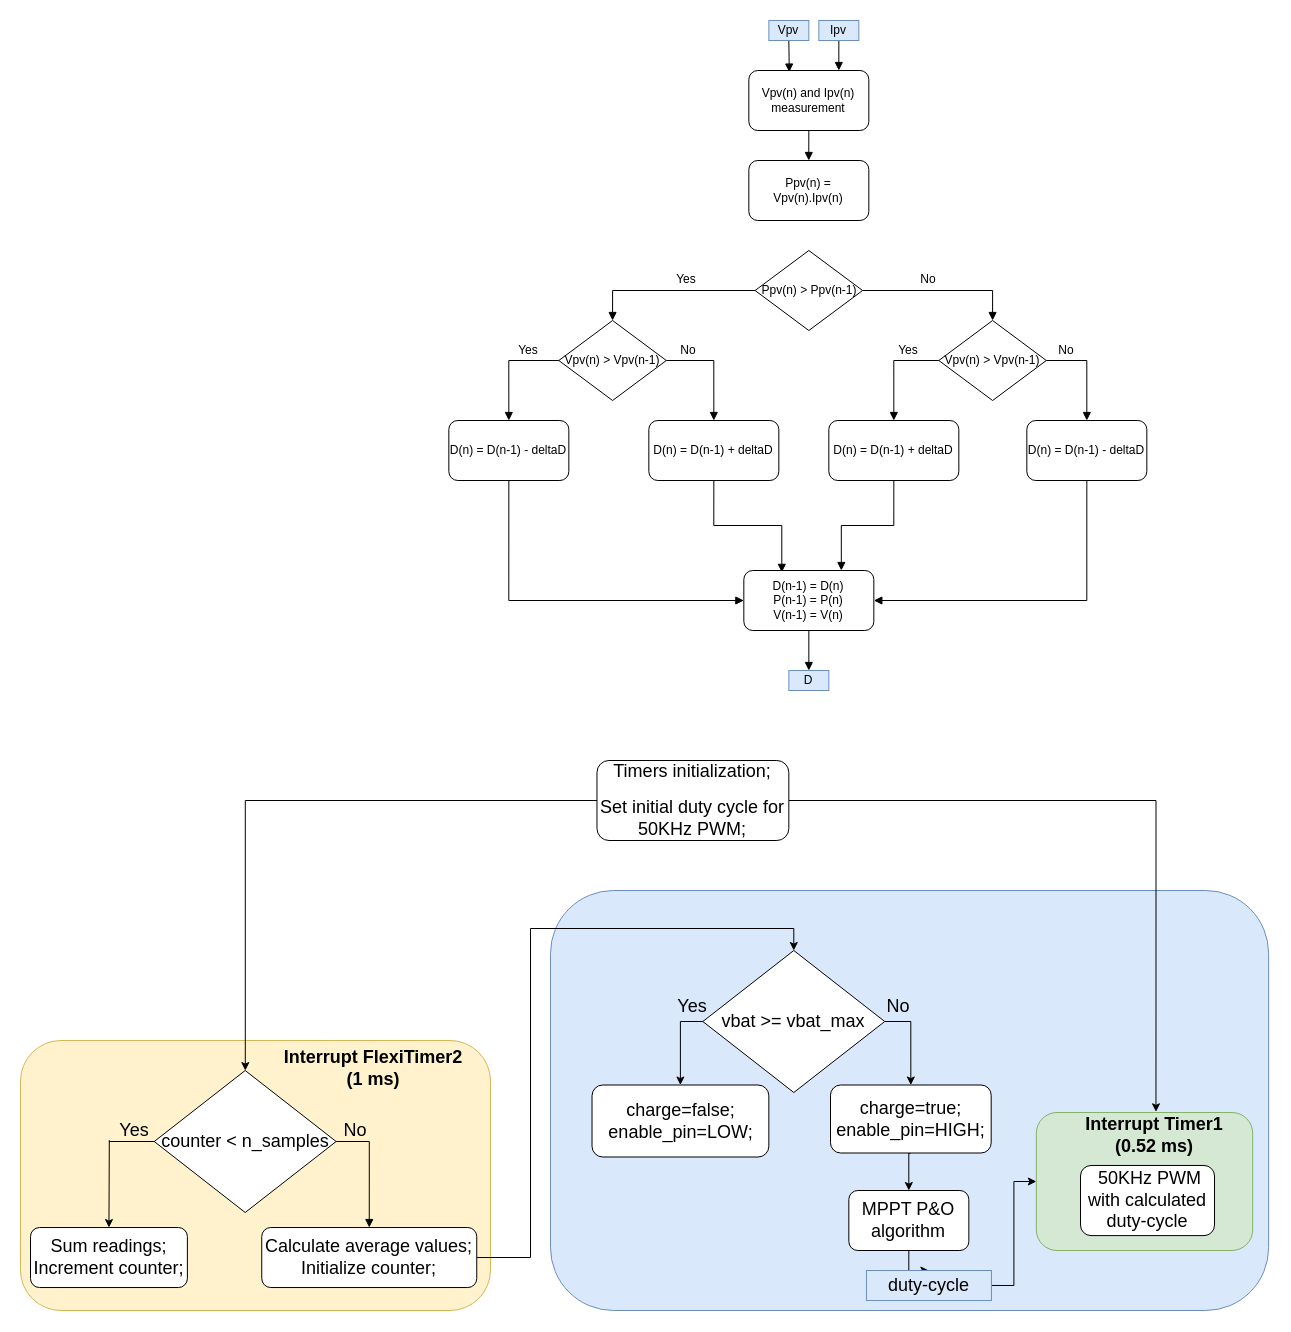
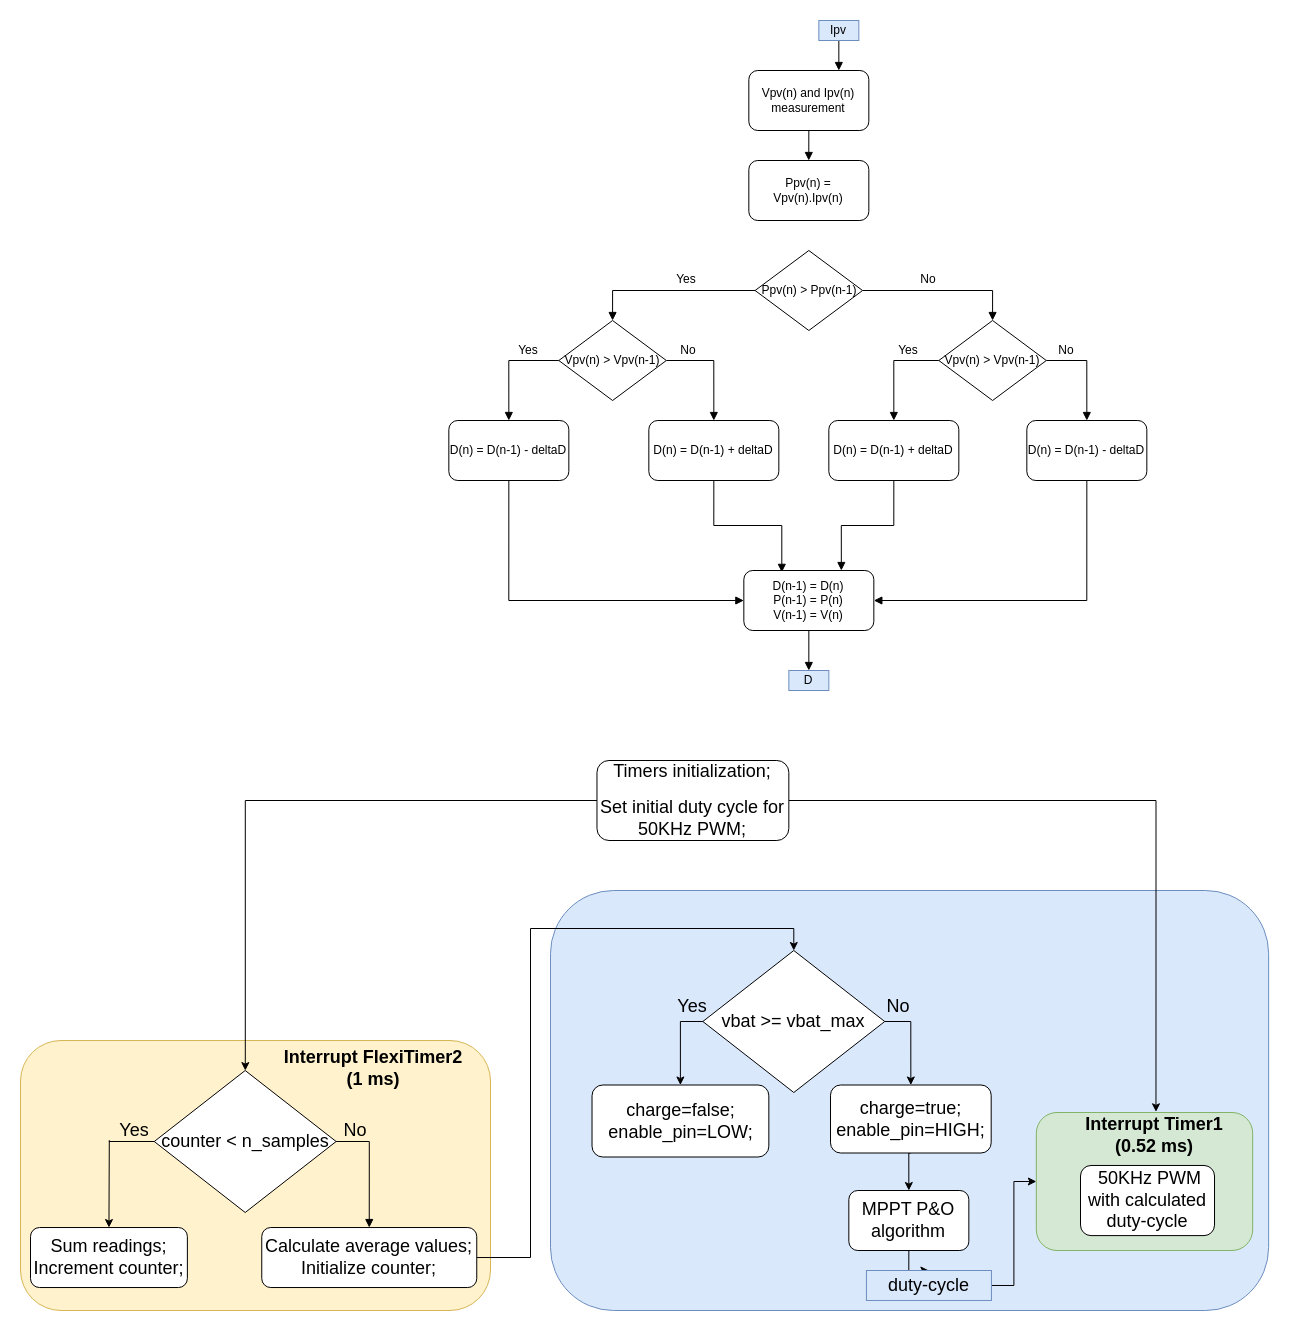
(789, 31) -> none
(789, 52) -> none
